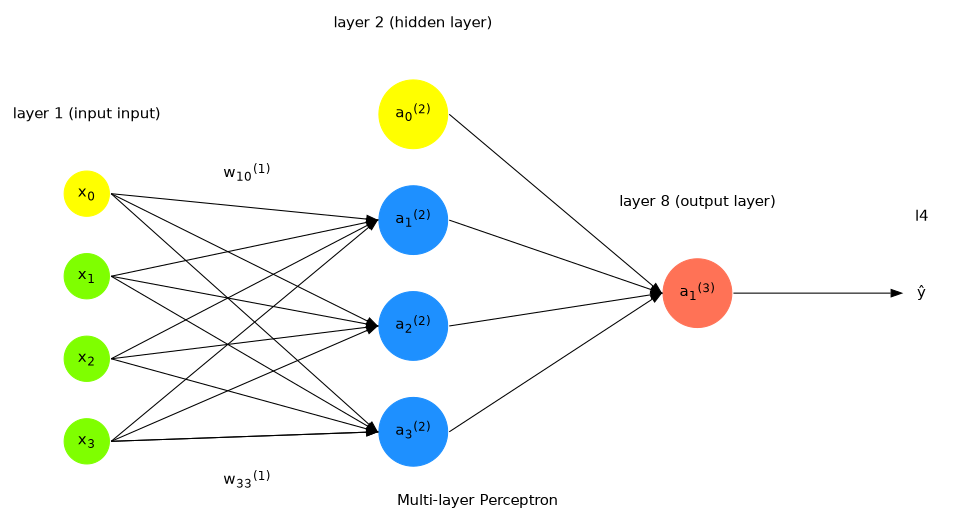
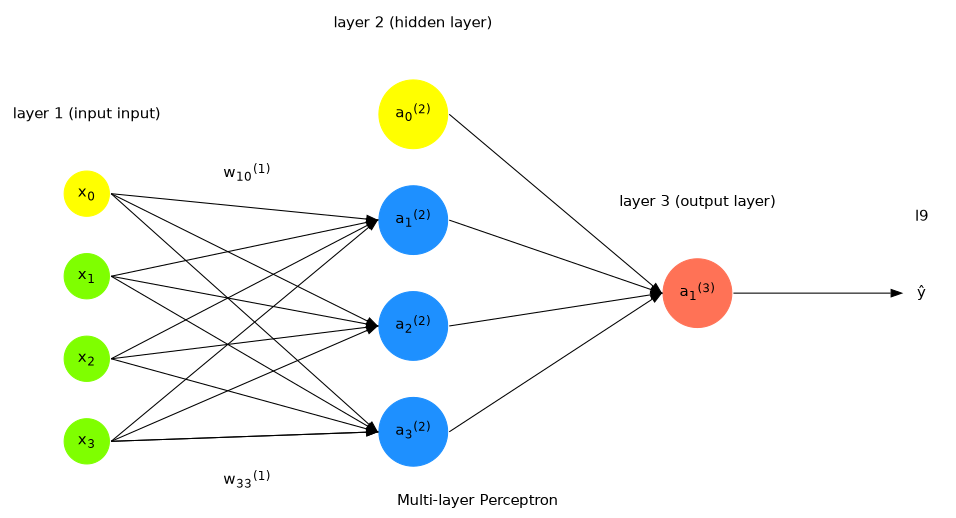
(697, 202) -> (697, 202)
(922, 217) -> (922, 217)
